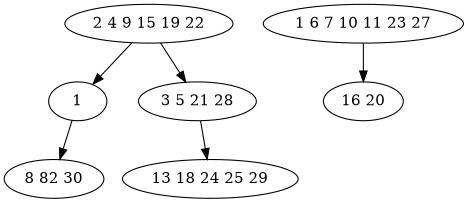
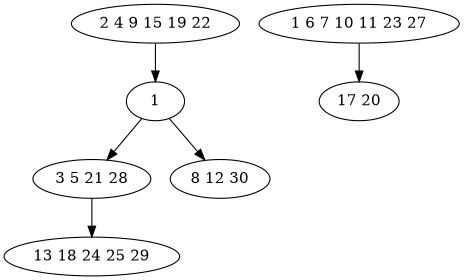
(170, 58) -> (128, 135)
(363, 101) -> (359, 101)
(54, 179) -> (220, 179)
